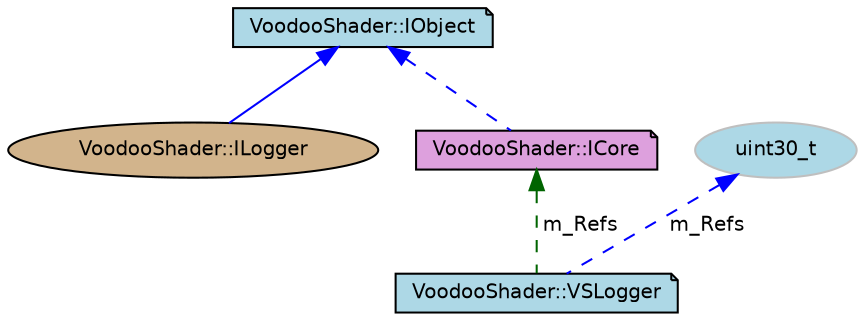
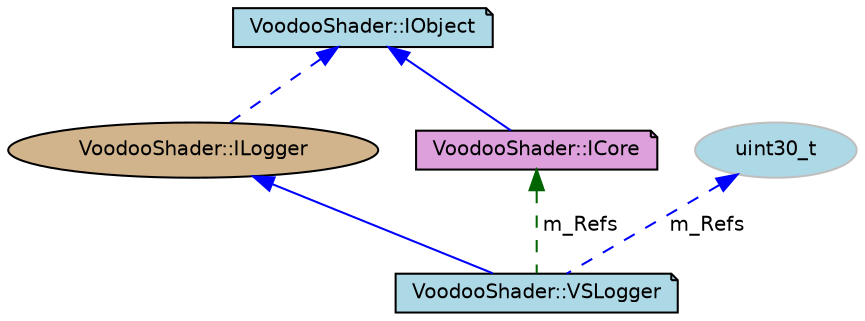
(275, 91) -> (275, 91)
(458, 95) -> (458, 95)
none -> (383, 229)
